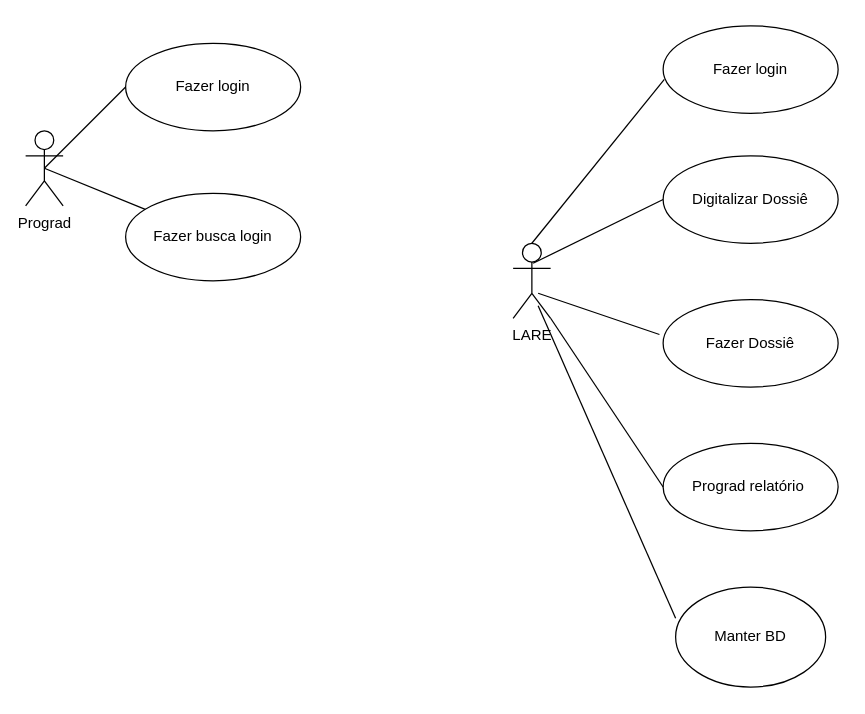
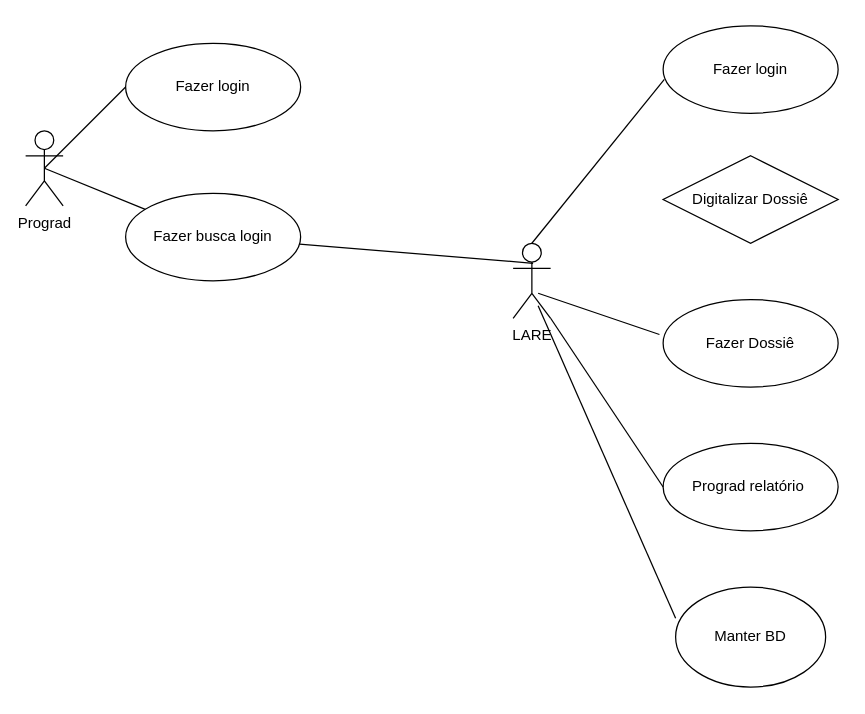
(751, 199) -> (751, 199)
(598, 231) -> (414, 253)
